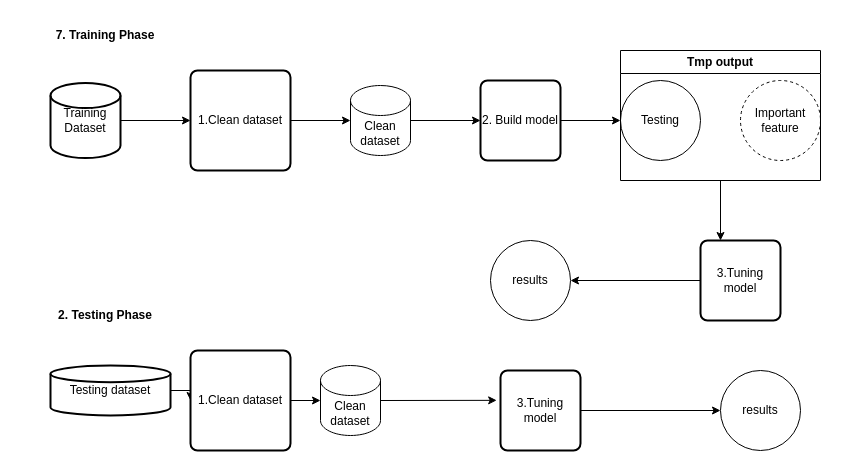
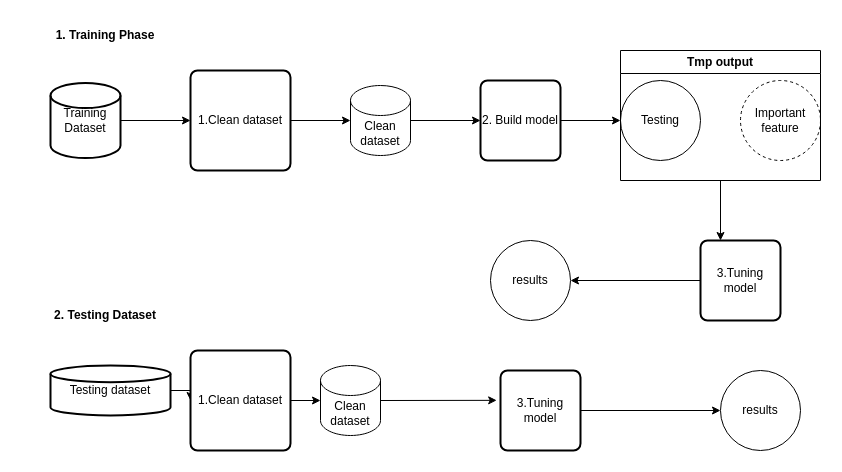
(106, 36) -> (106, 36)
(106, 316) -> (106, 316)
